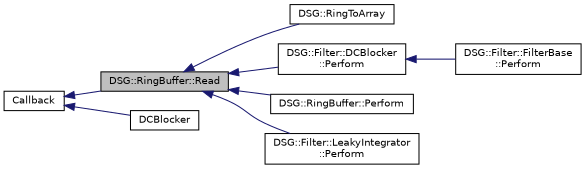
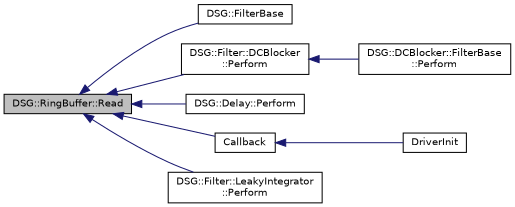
(342, 14) -> (245, 14)
(518, 59) -> (435, 59)
(88, 93) -> (169, 126)
(342, 104) -> (245, 104)
(165, 120) -> (435, 143)
